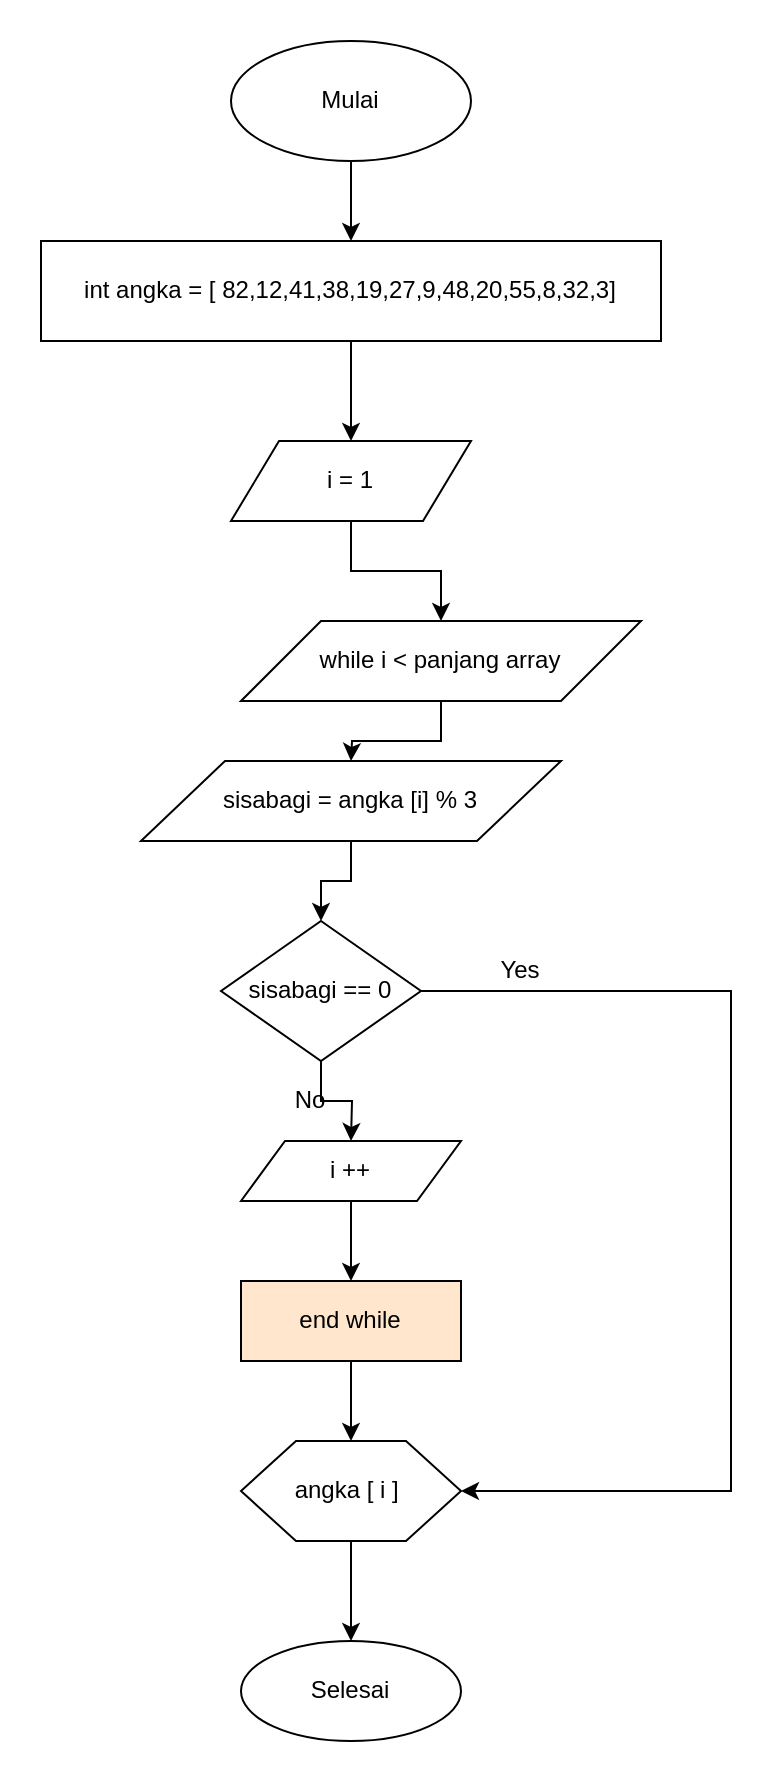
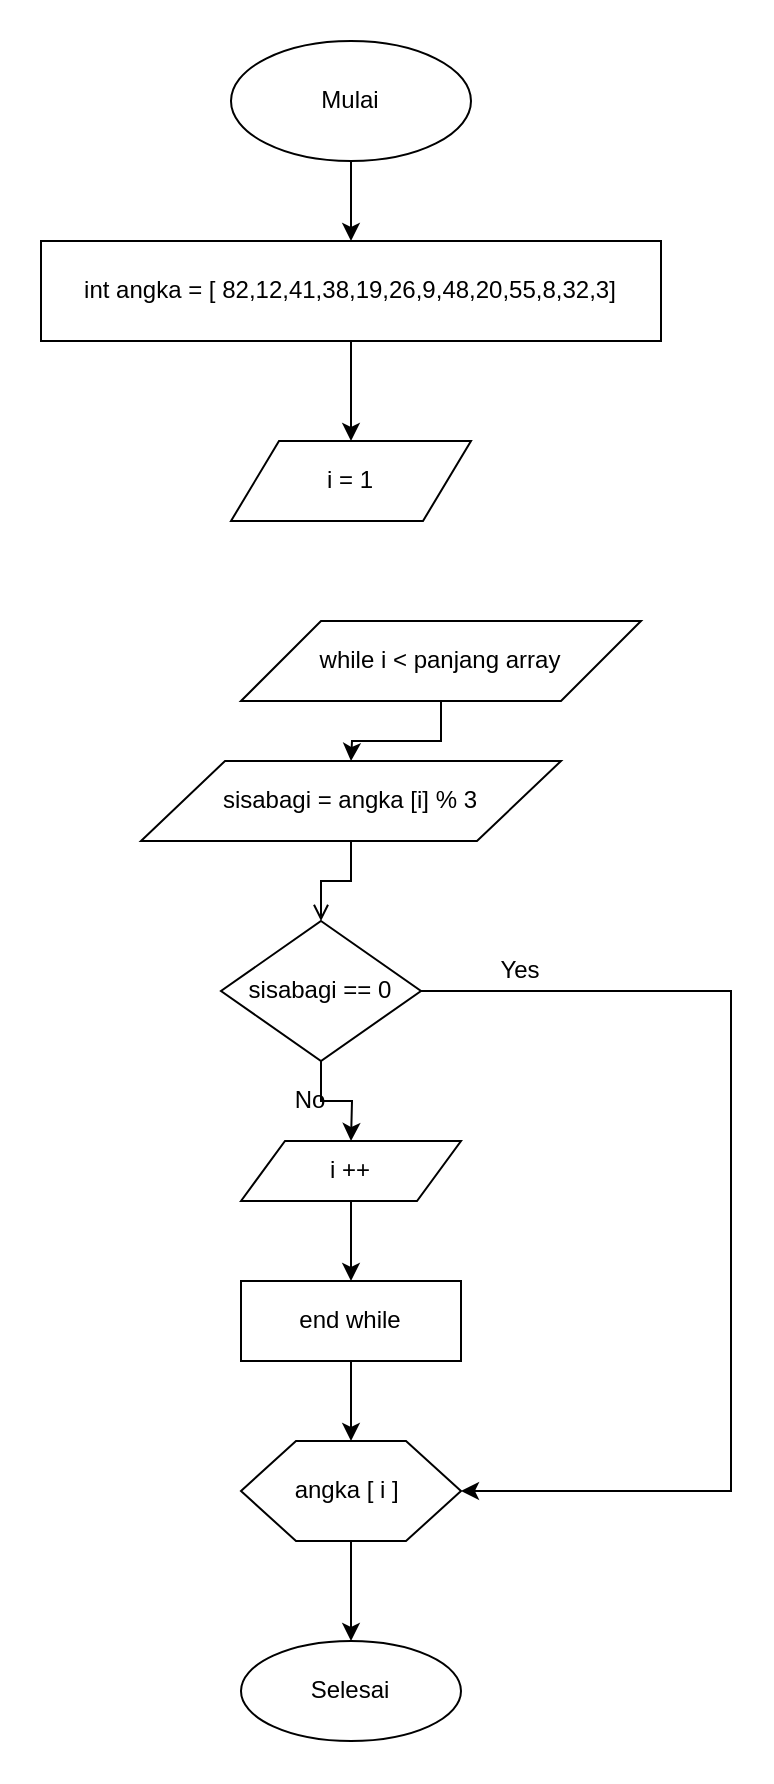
(351, 291) -> (351, 291)
(389, 571) -> none
(321, 906) -> (321, 909)
(351, 1321) -> (351, 1321)
